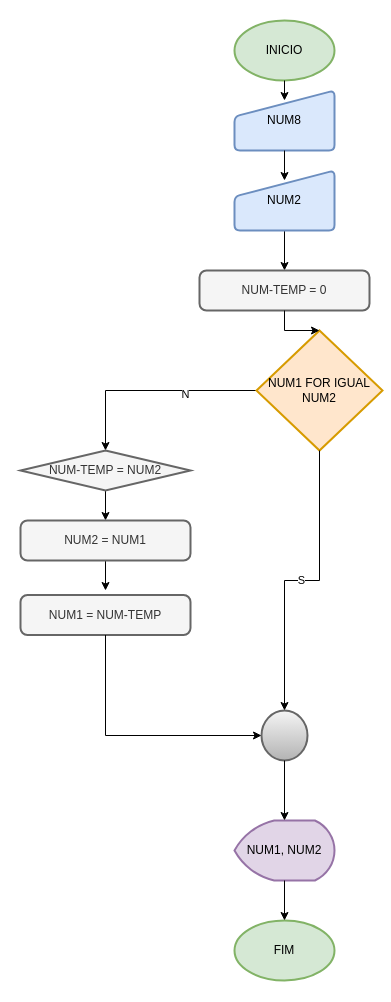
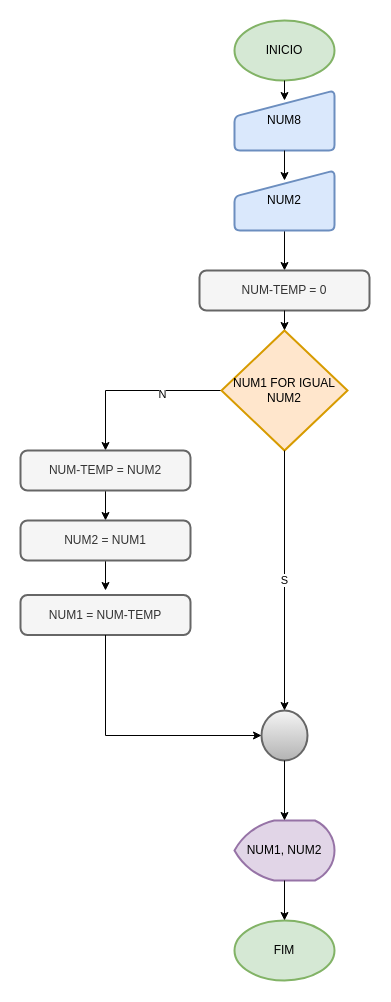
(320, 391) -> (285, 391)
(106, 471) -> (106, 471)
